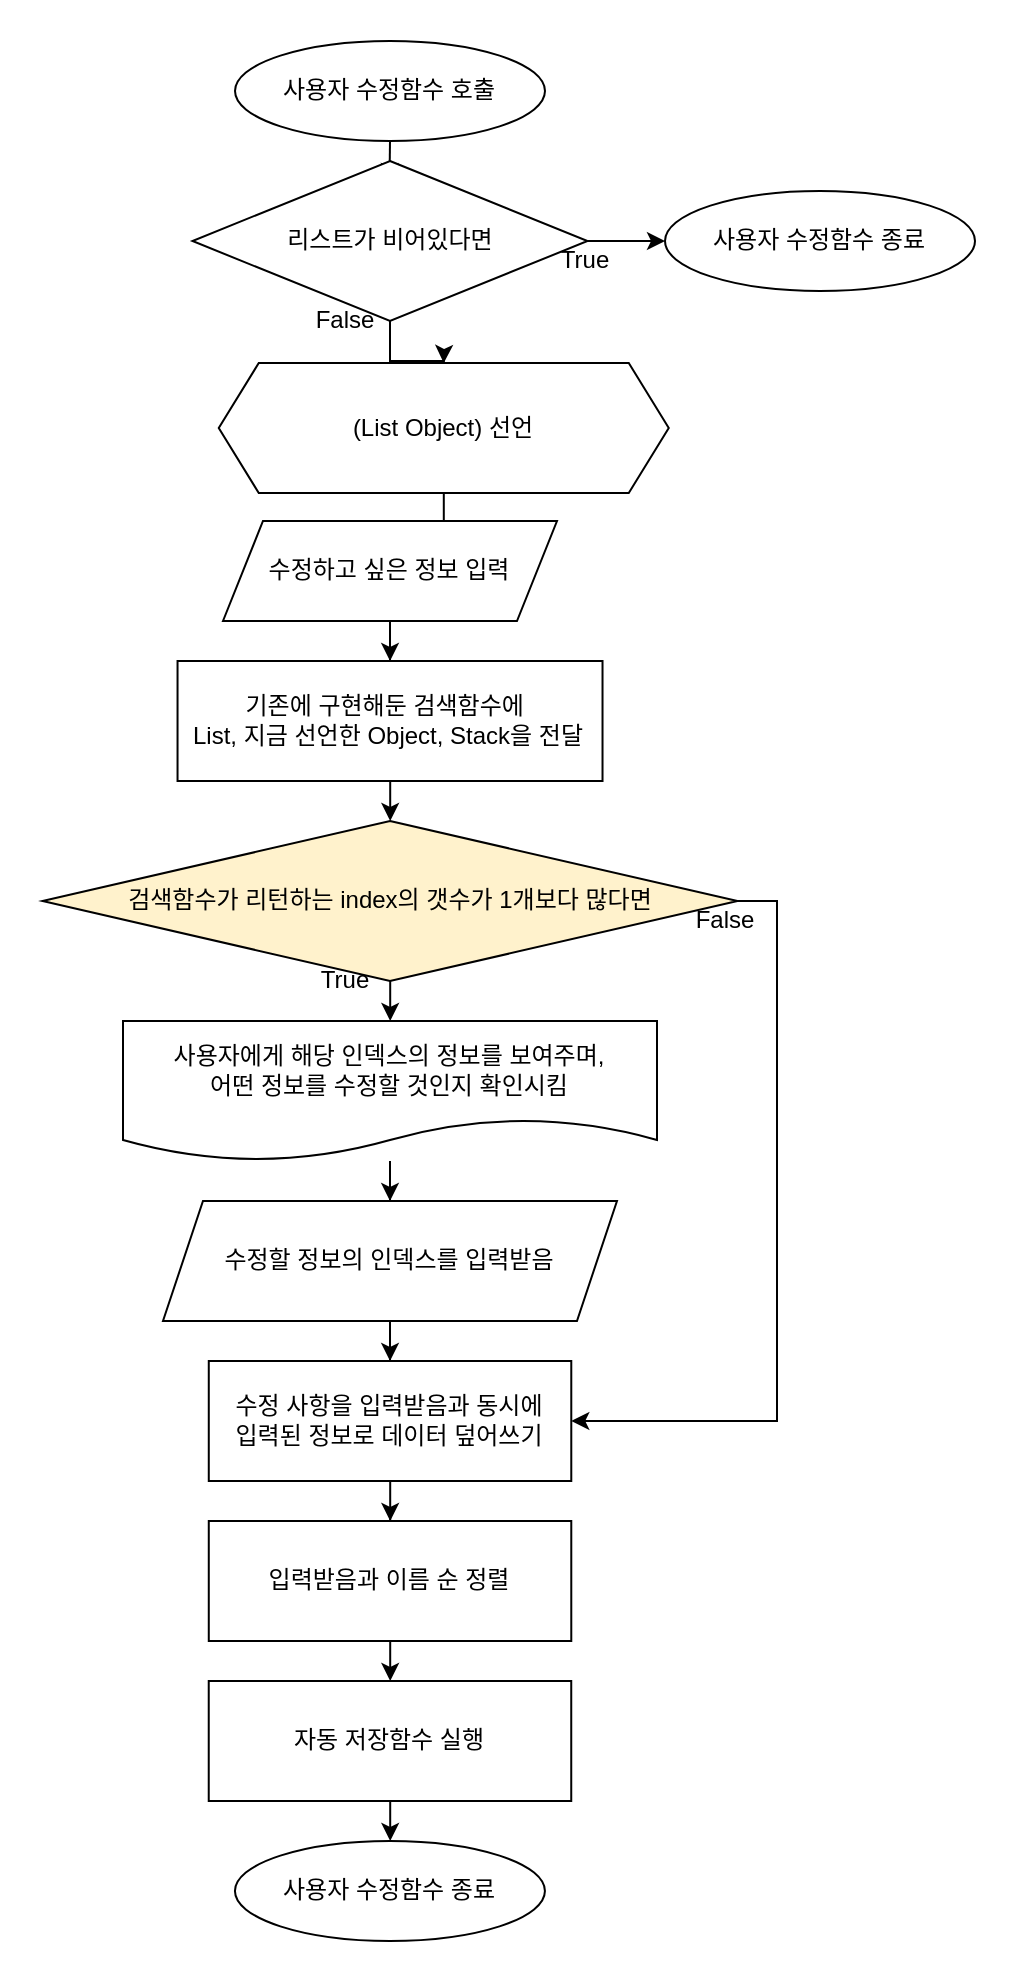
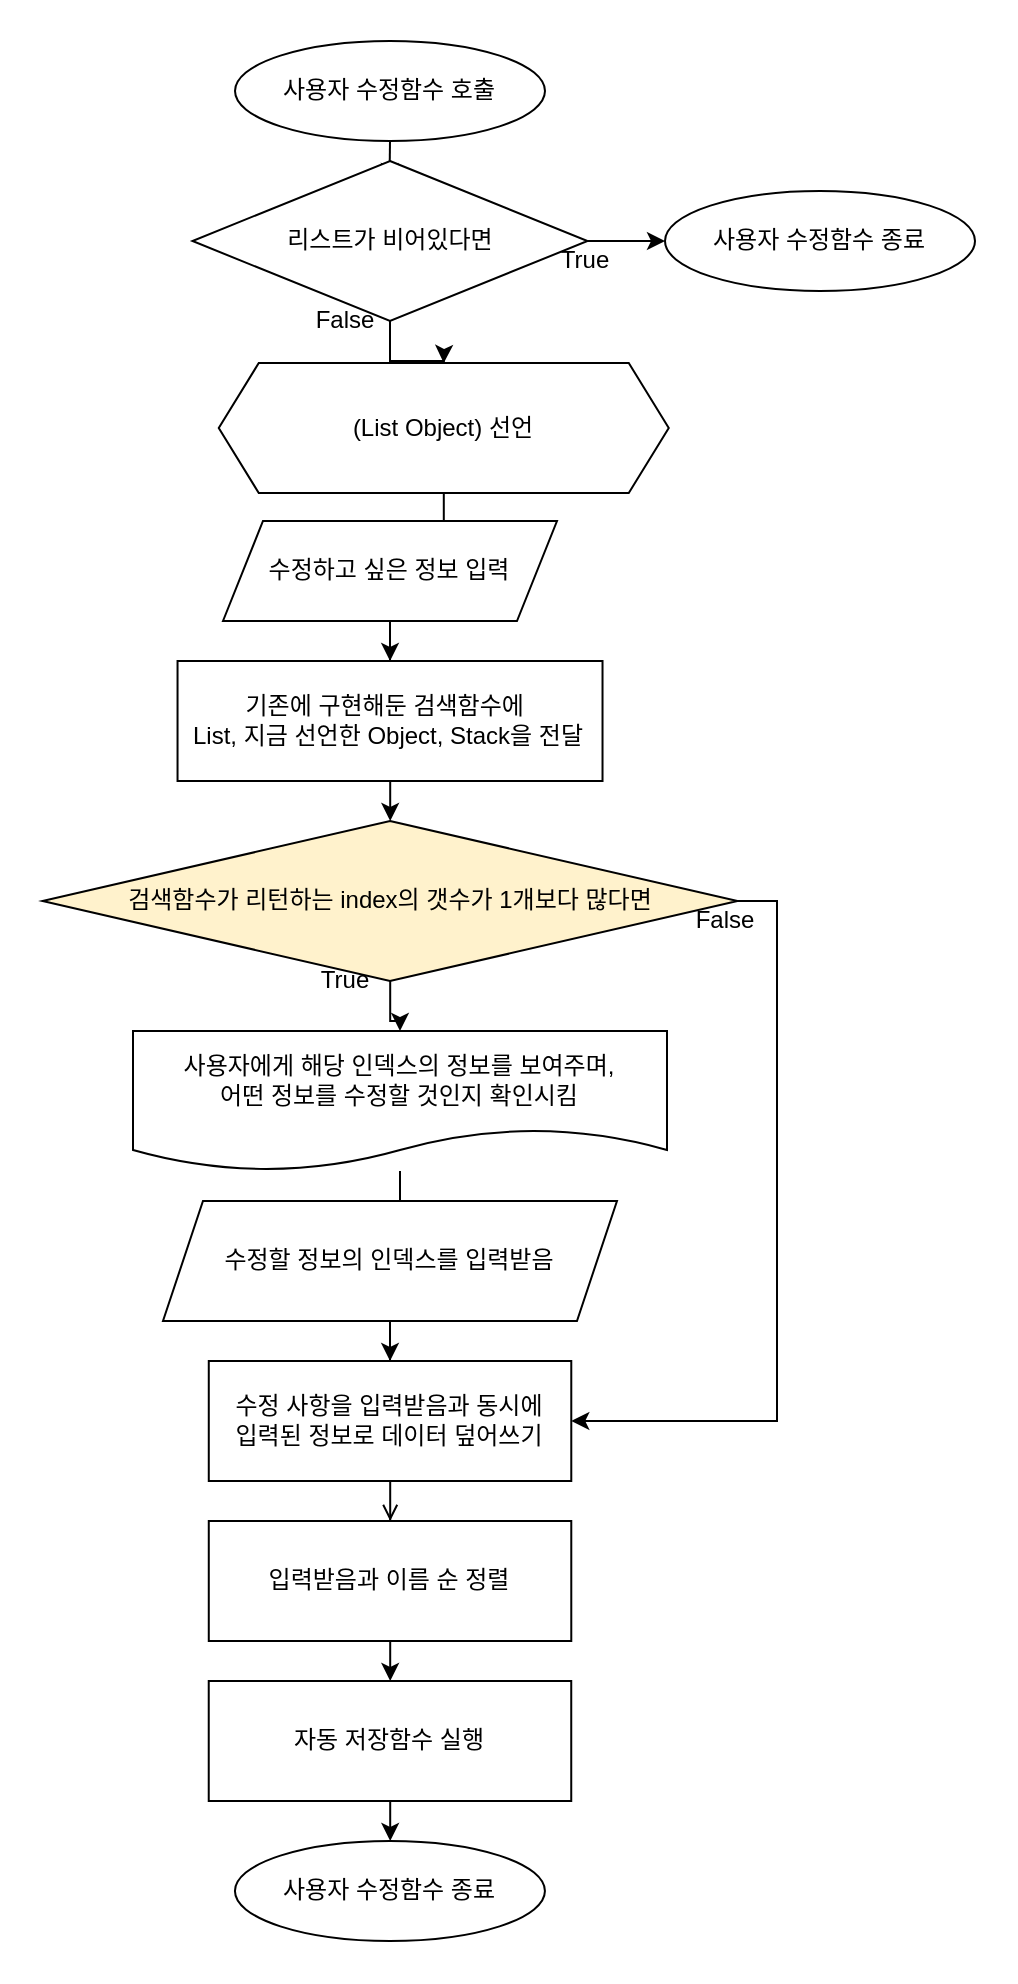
(390, 1091) -> (400, 1101)
(390, 1506) -> (390, 1509)
